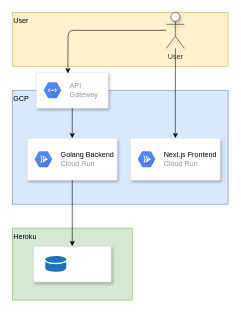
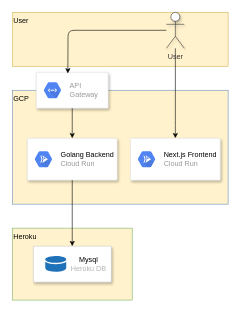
(120, 147) -> (120, 147)
(26, 237) -> (26, 237)
none -> (89, 264)
